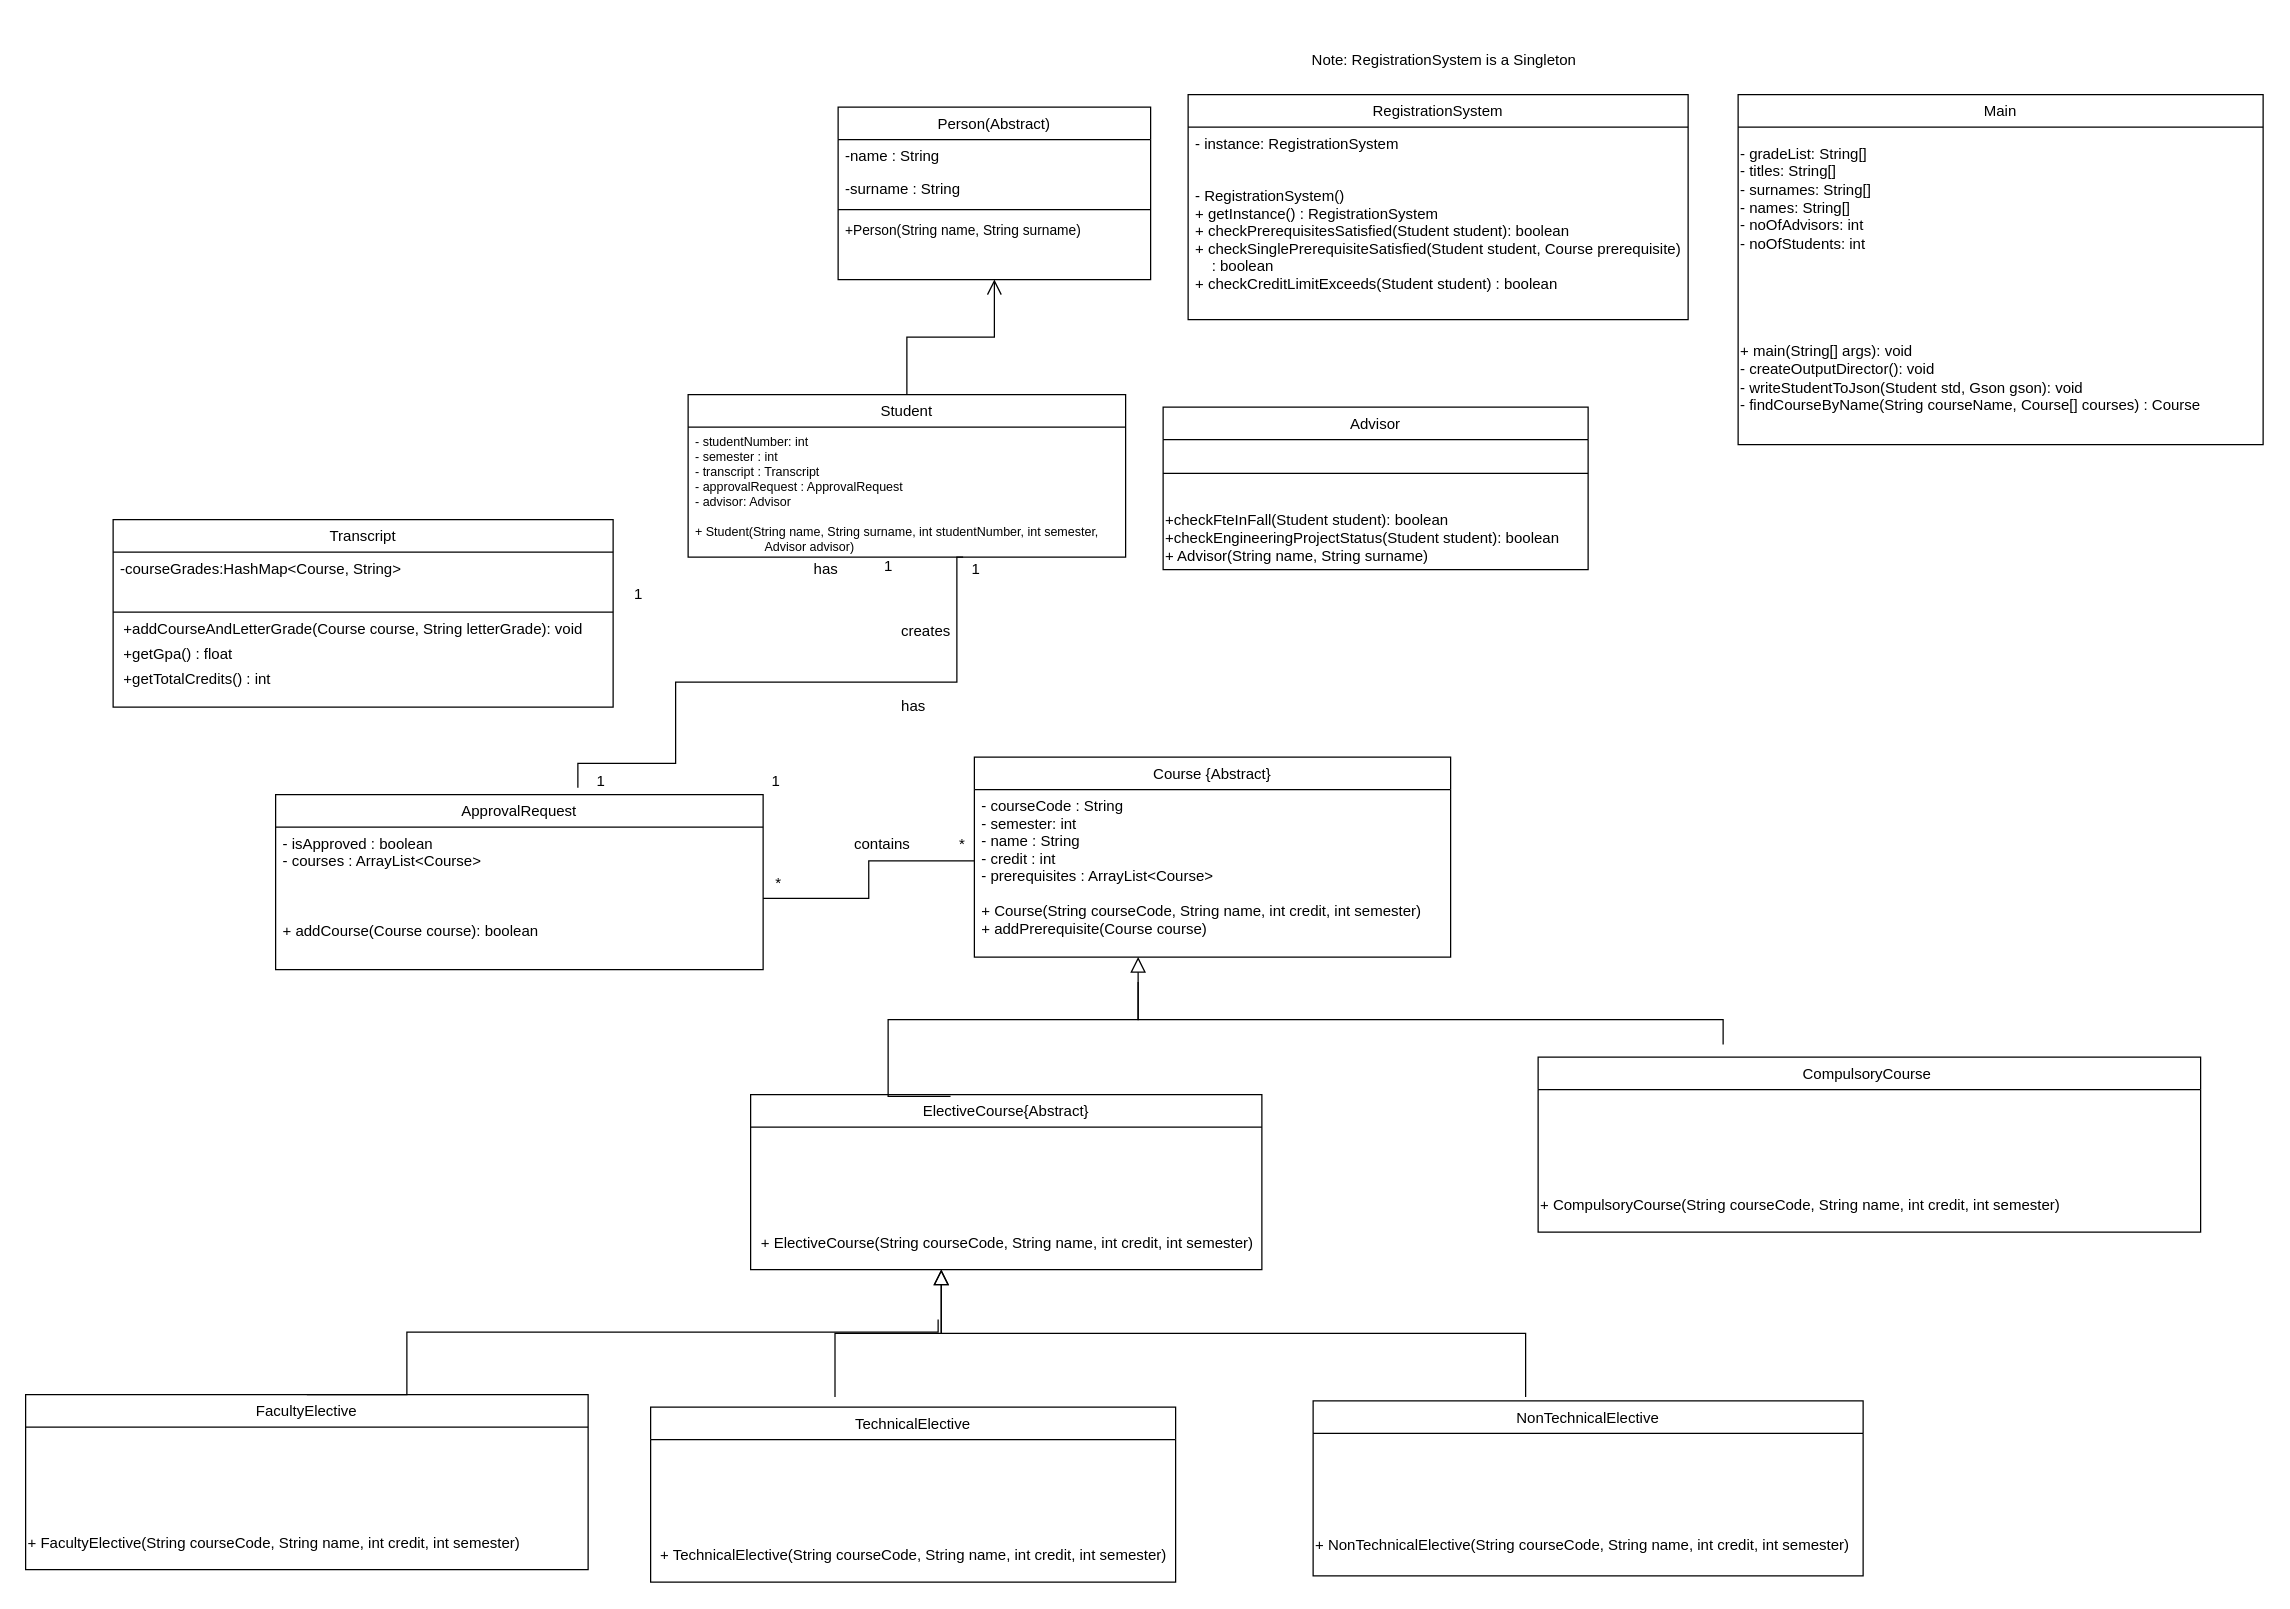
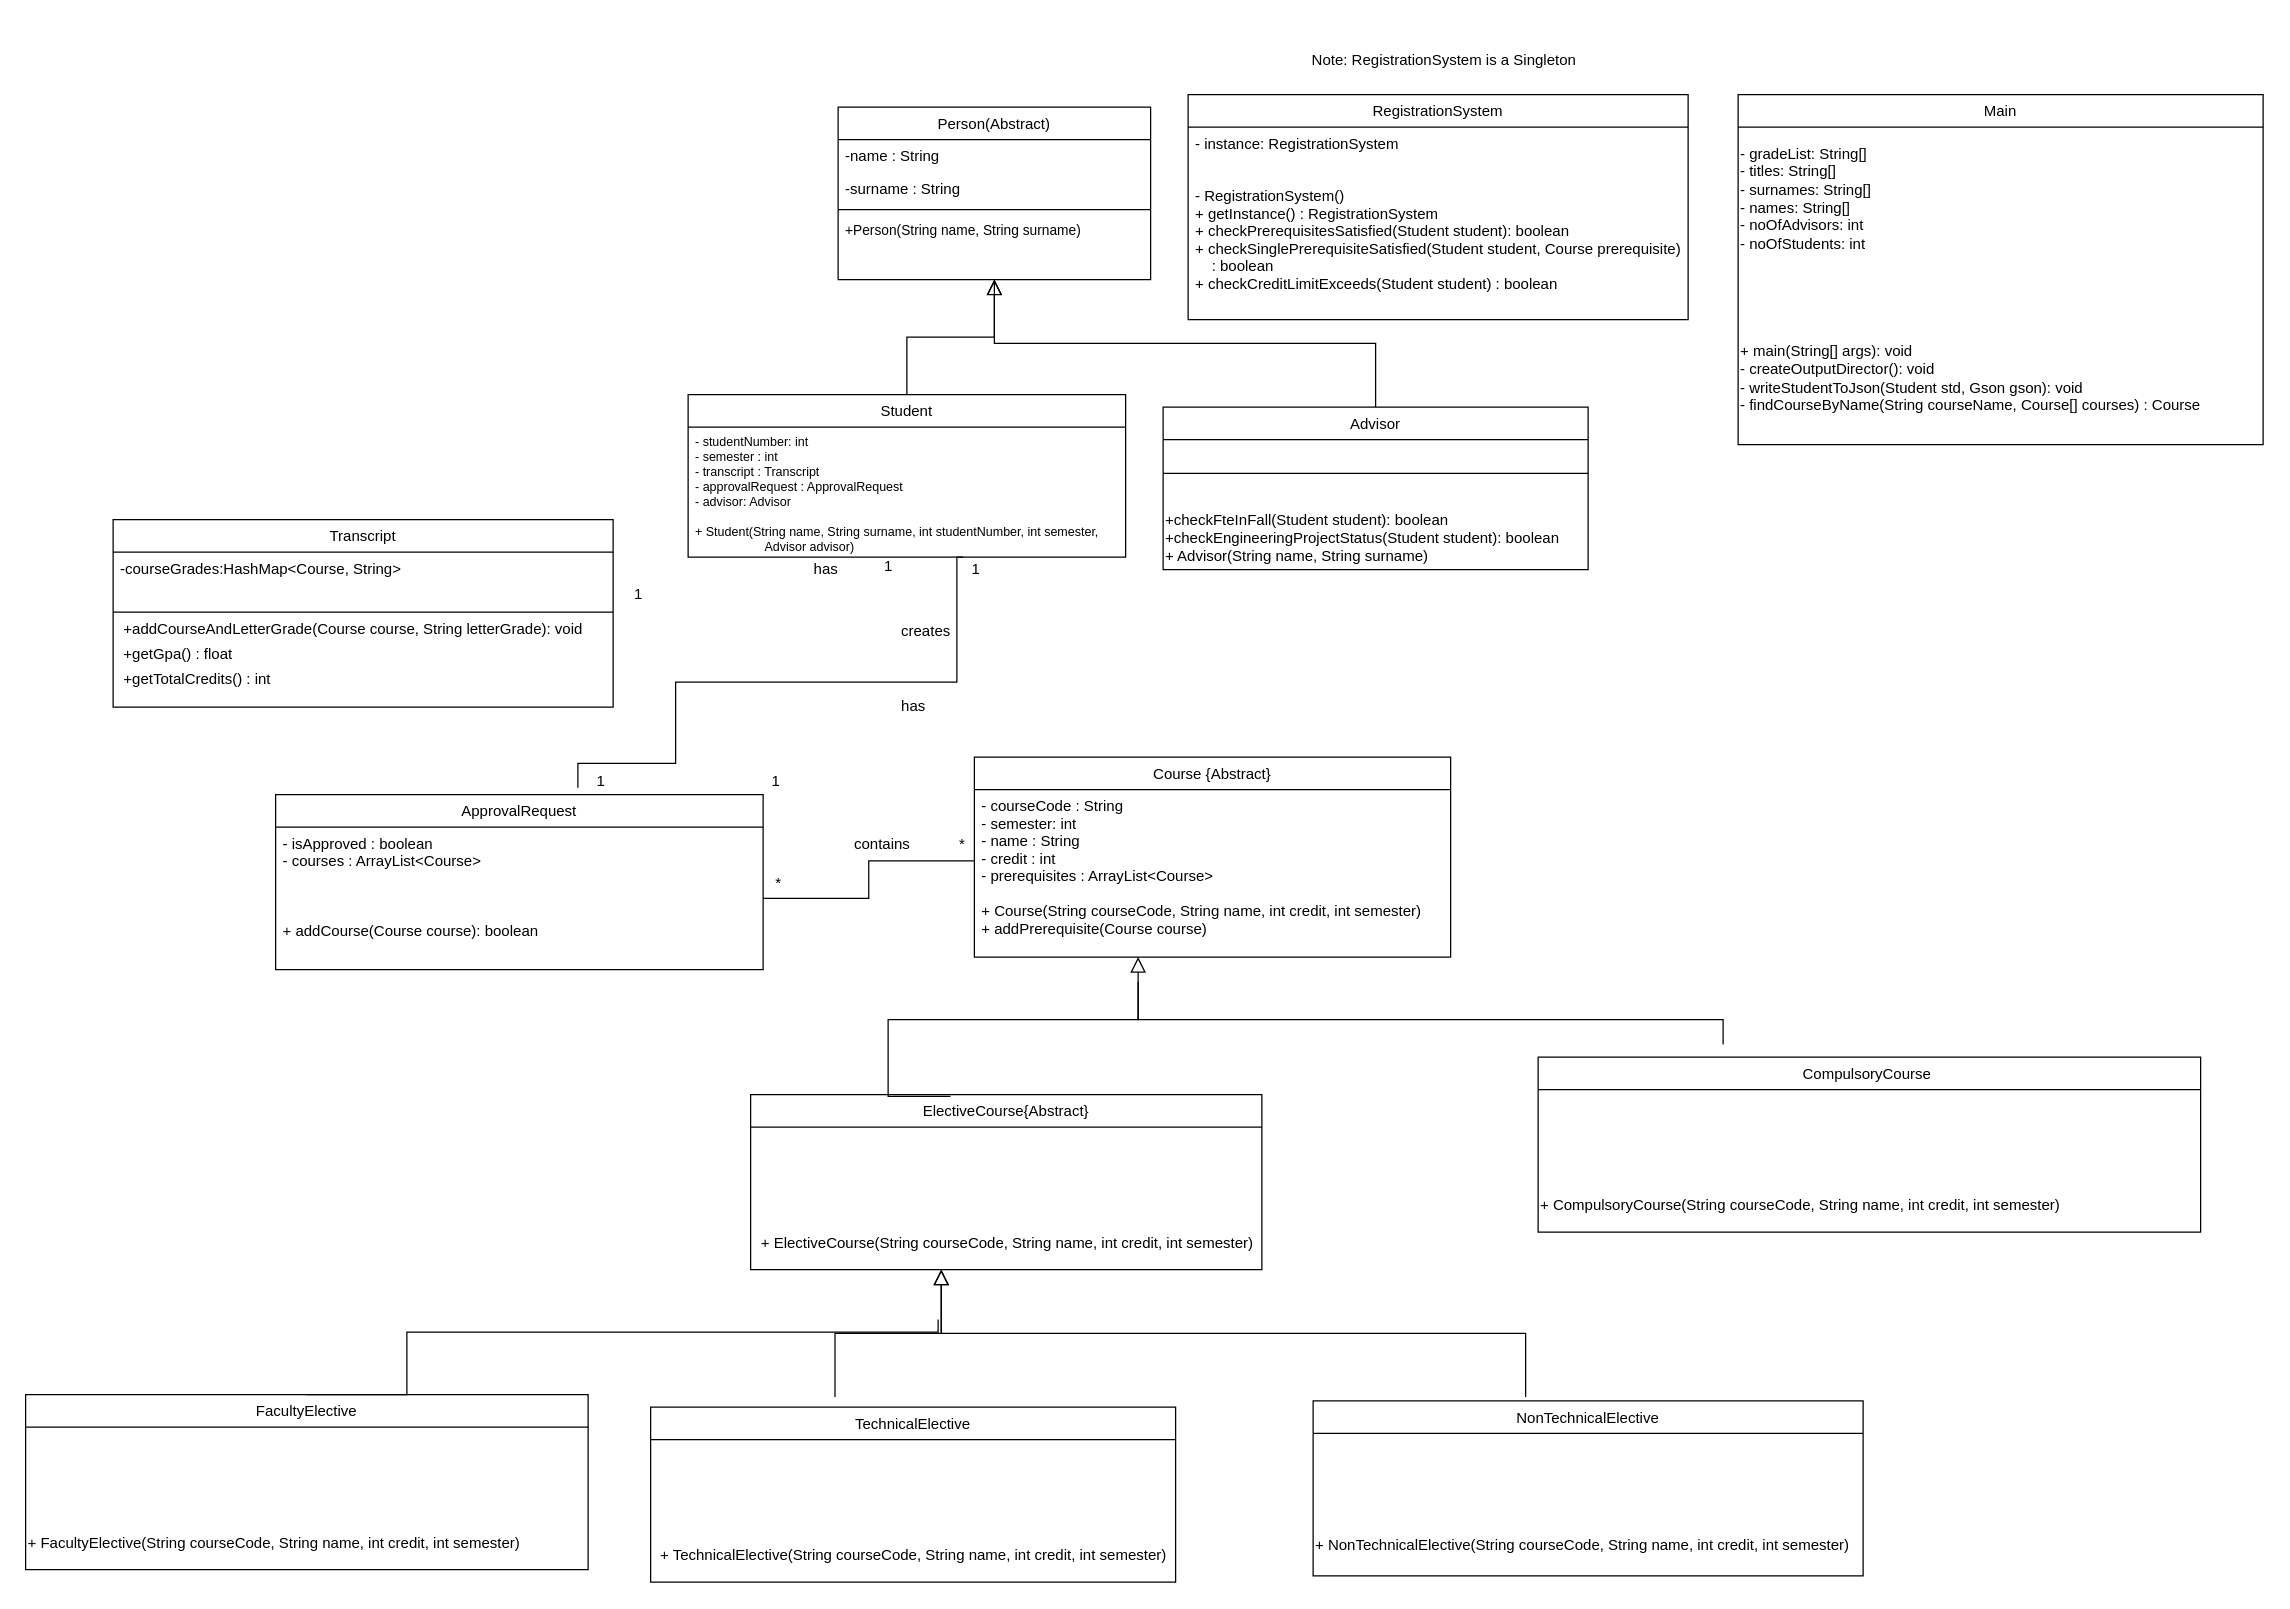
none -> (1215, 343)
